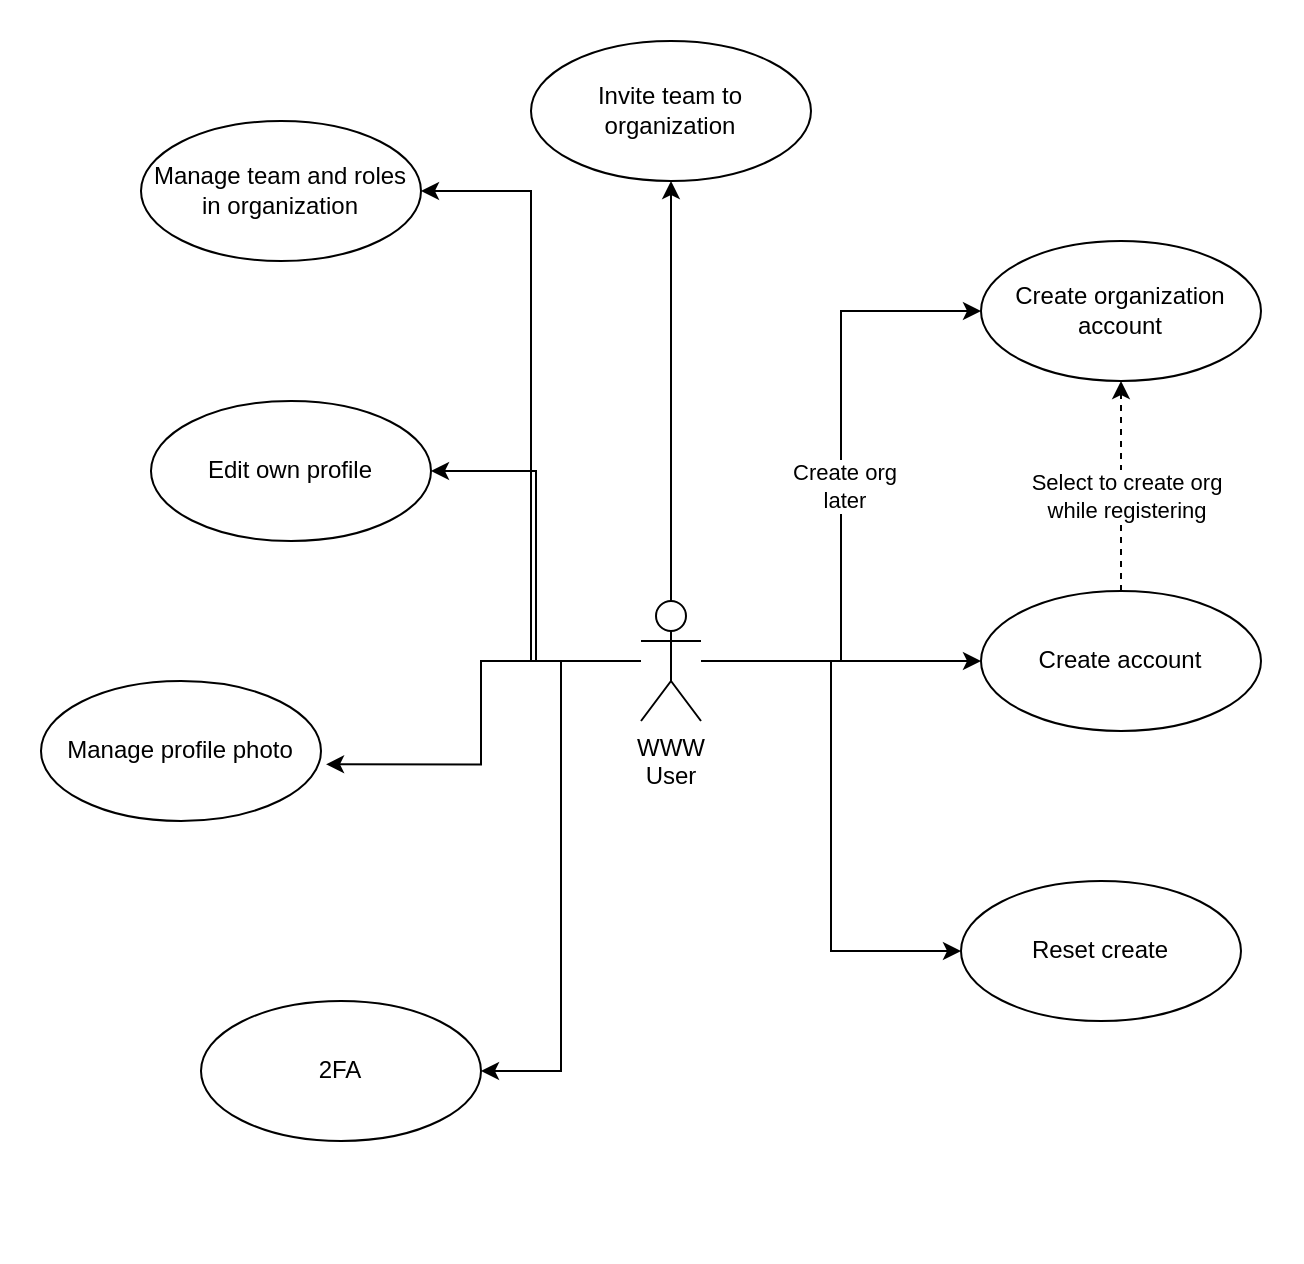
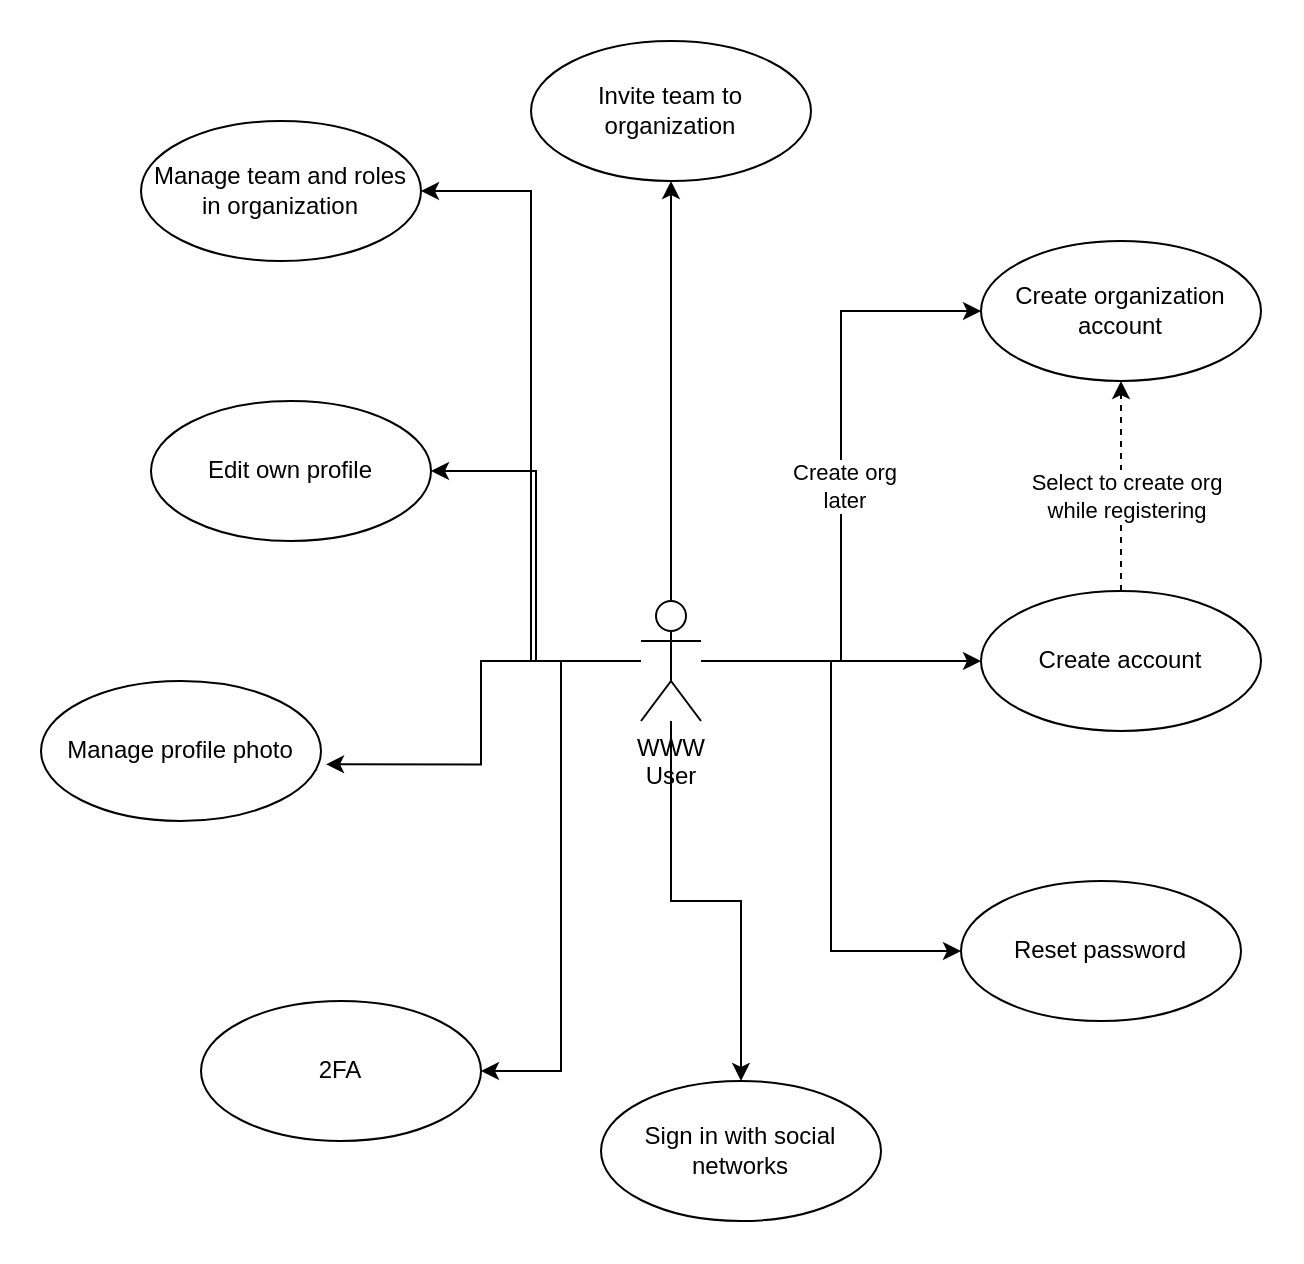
none -> (699, 901)
(1101, 951) -> (1101, 951)
none -> (741, 1151)
